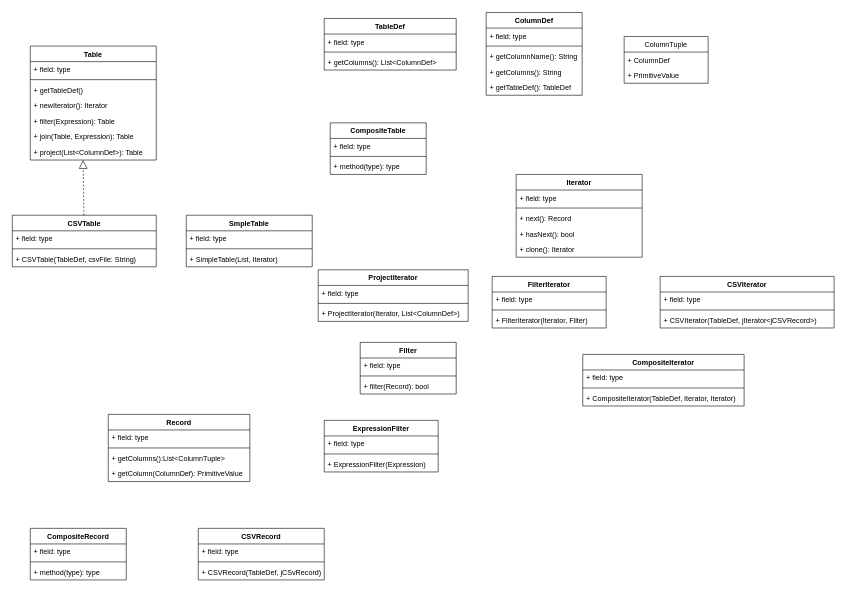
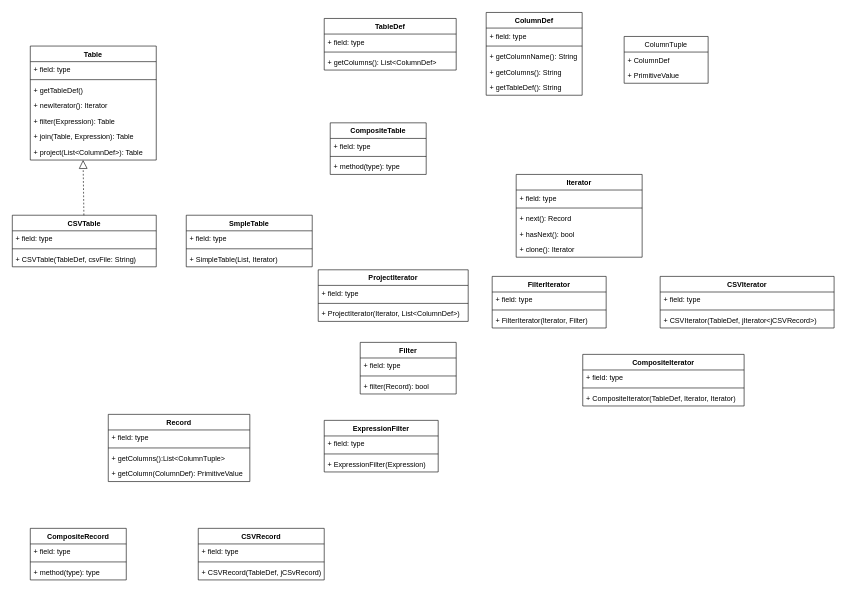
(535, 88) -> (531, 88)
